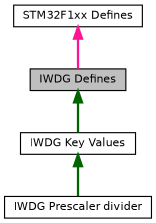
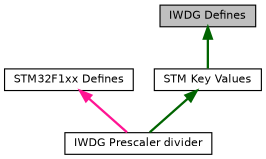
(78, 54) -> (108, 115)
(78, 144) -> (208, 80)
